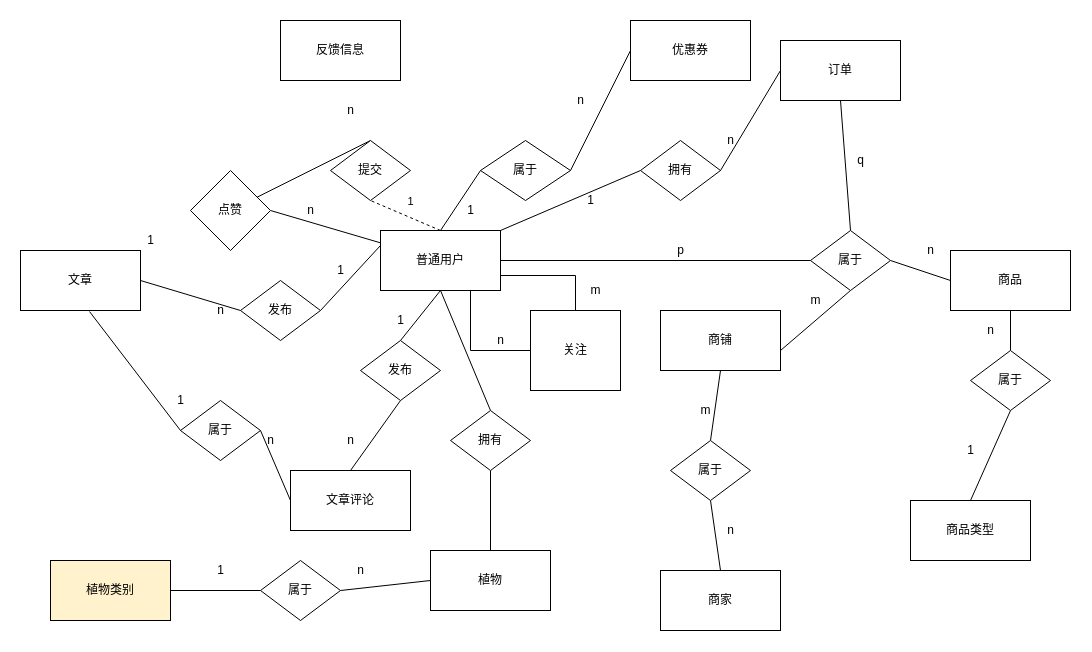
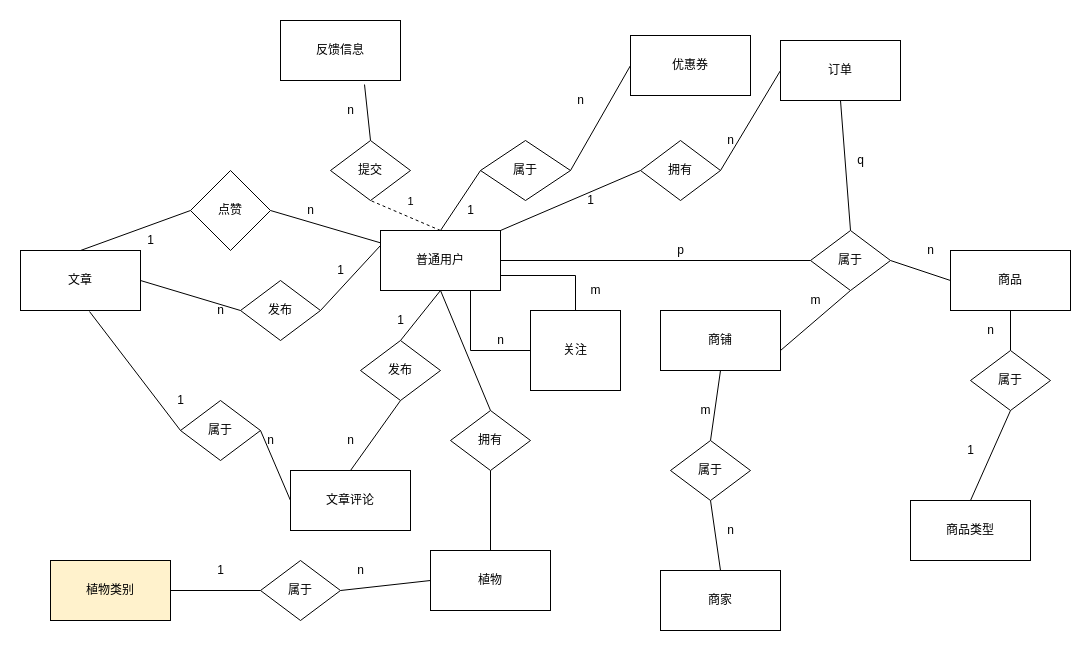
(691, 51) -> (691, 66)
(314, 169) -> (368, 113)
none -> (135, 231)
